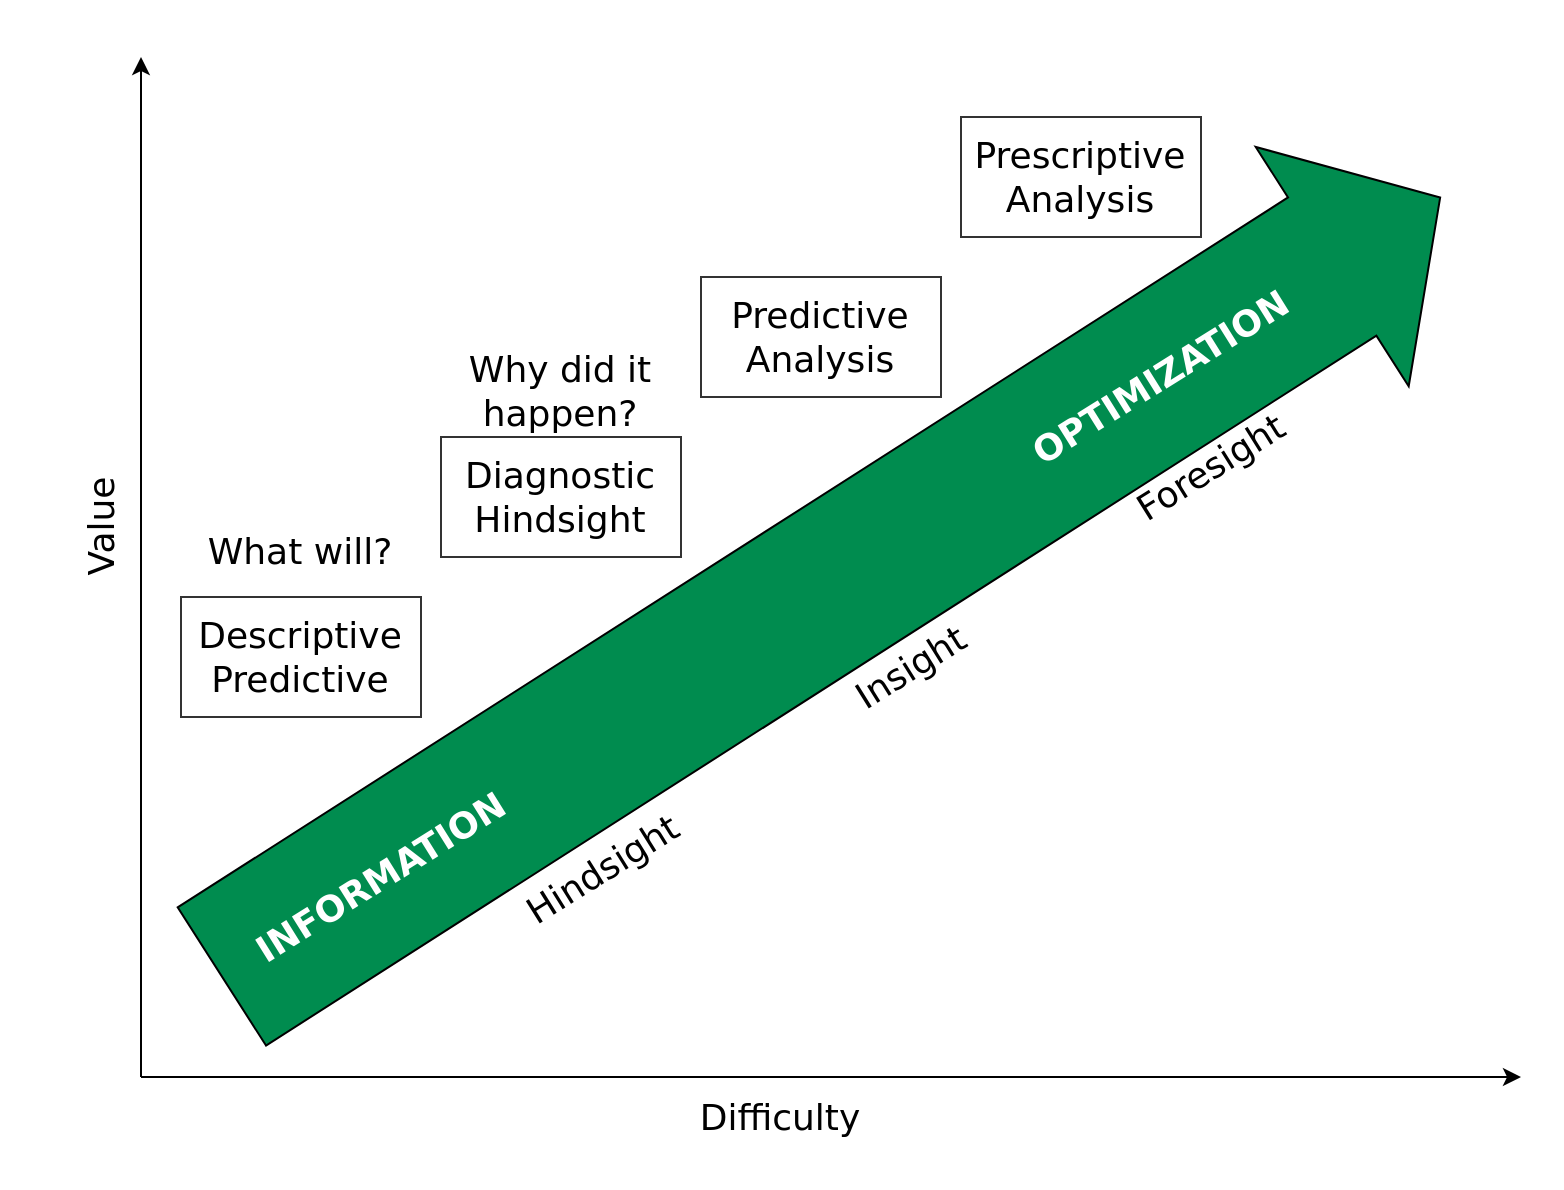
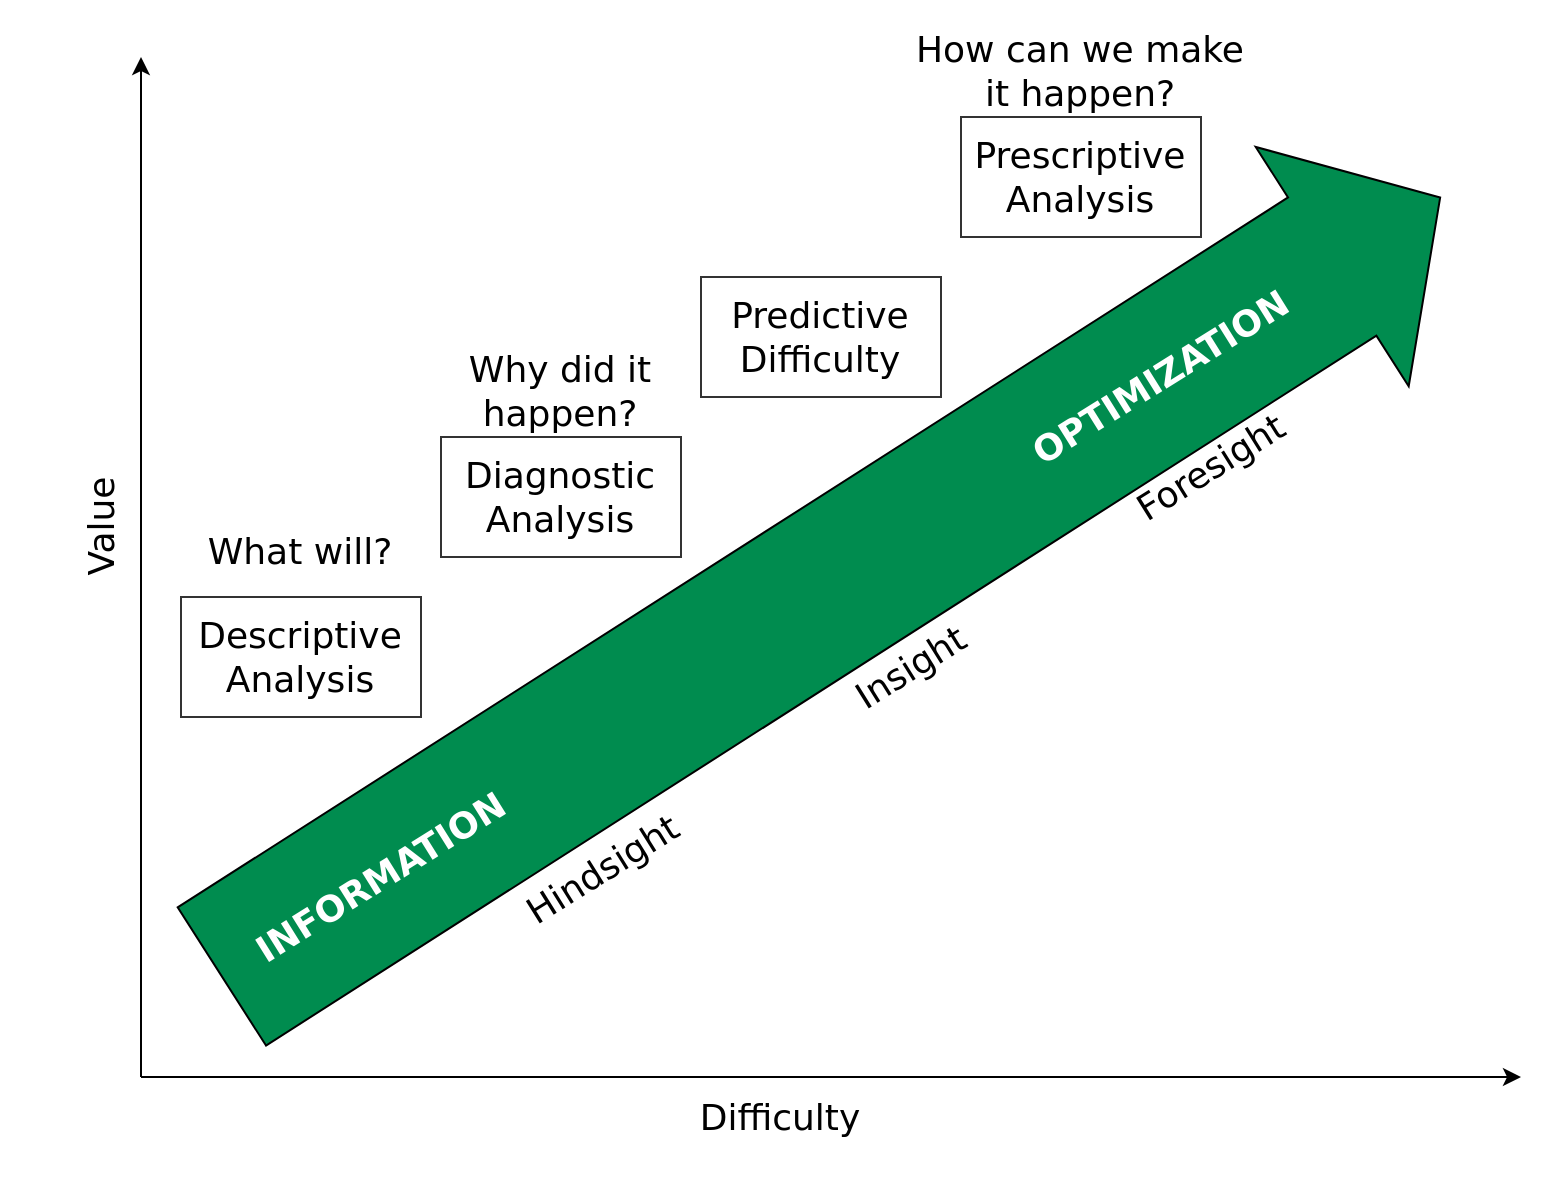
none -> (1081, 71)
(821, 337) -> (821, 337)
(561, 497) -> (561, 497)
(301, 657) -> (301, 657)
